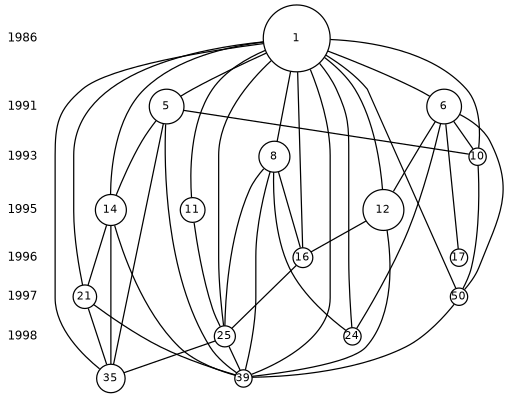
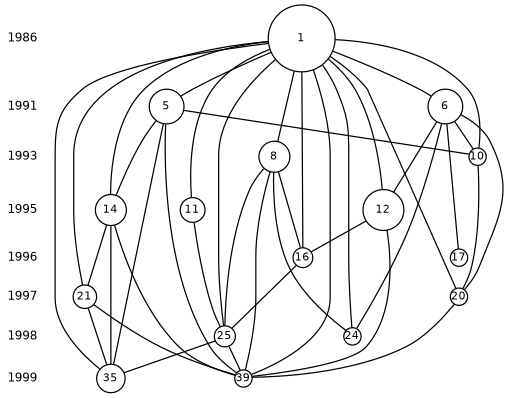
(459, 297) -> (459, 297)
none -> (23, 378)
